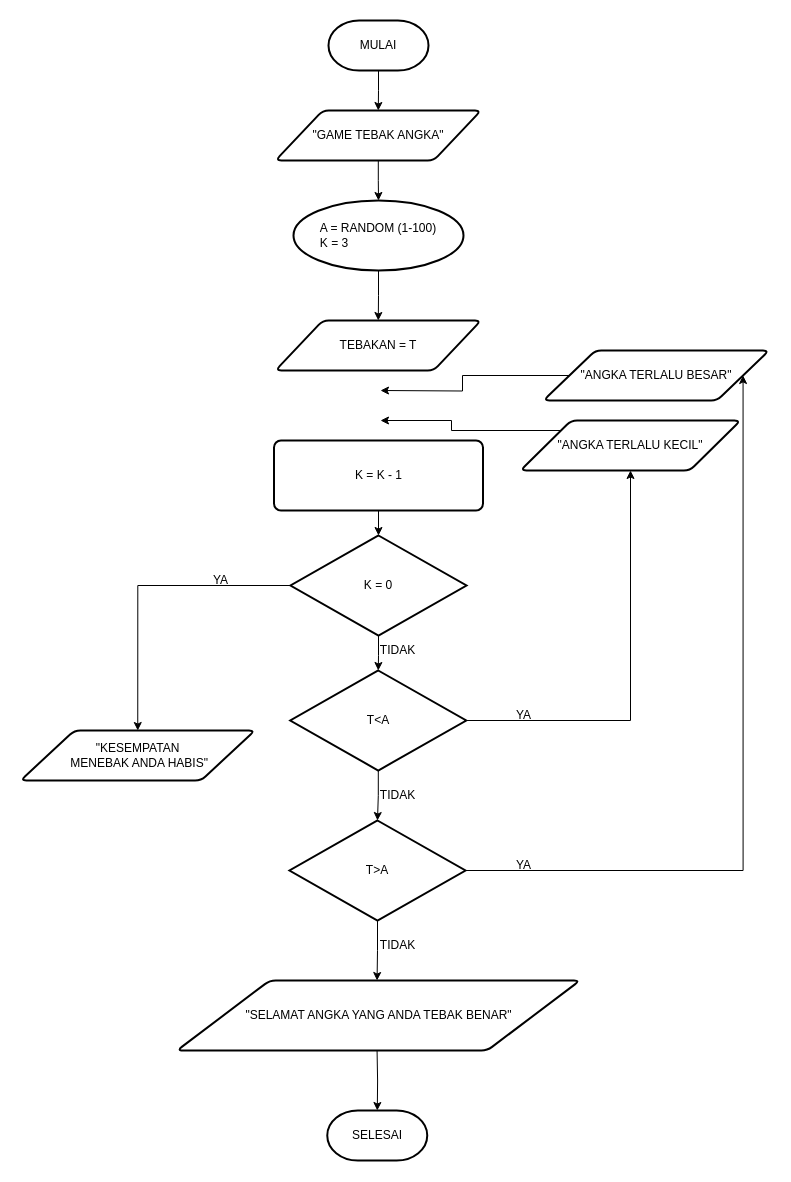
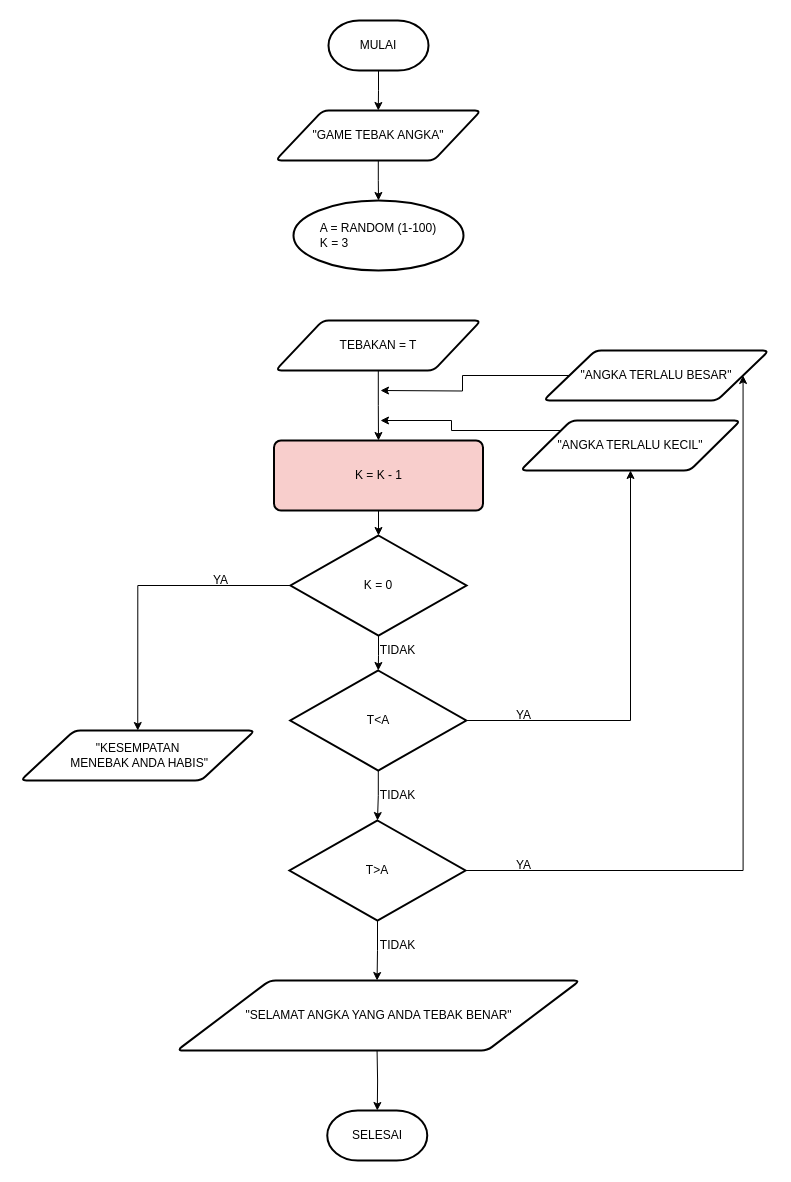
(379, 292) -> none
none -> (378, 402)
(379, 476) -> (379, 476)
